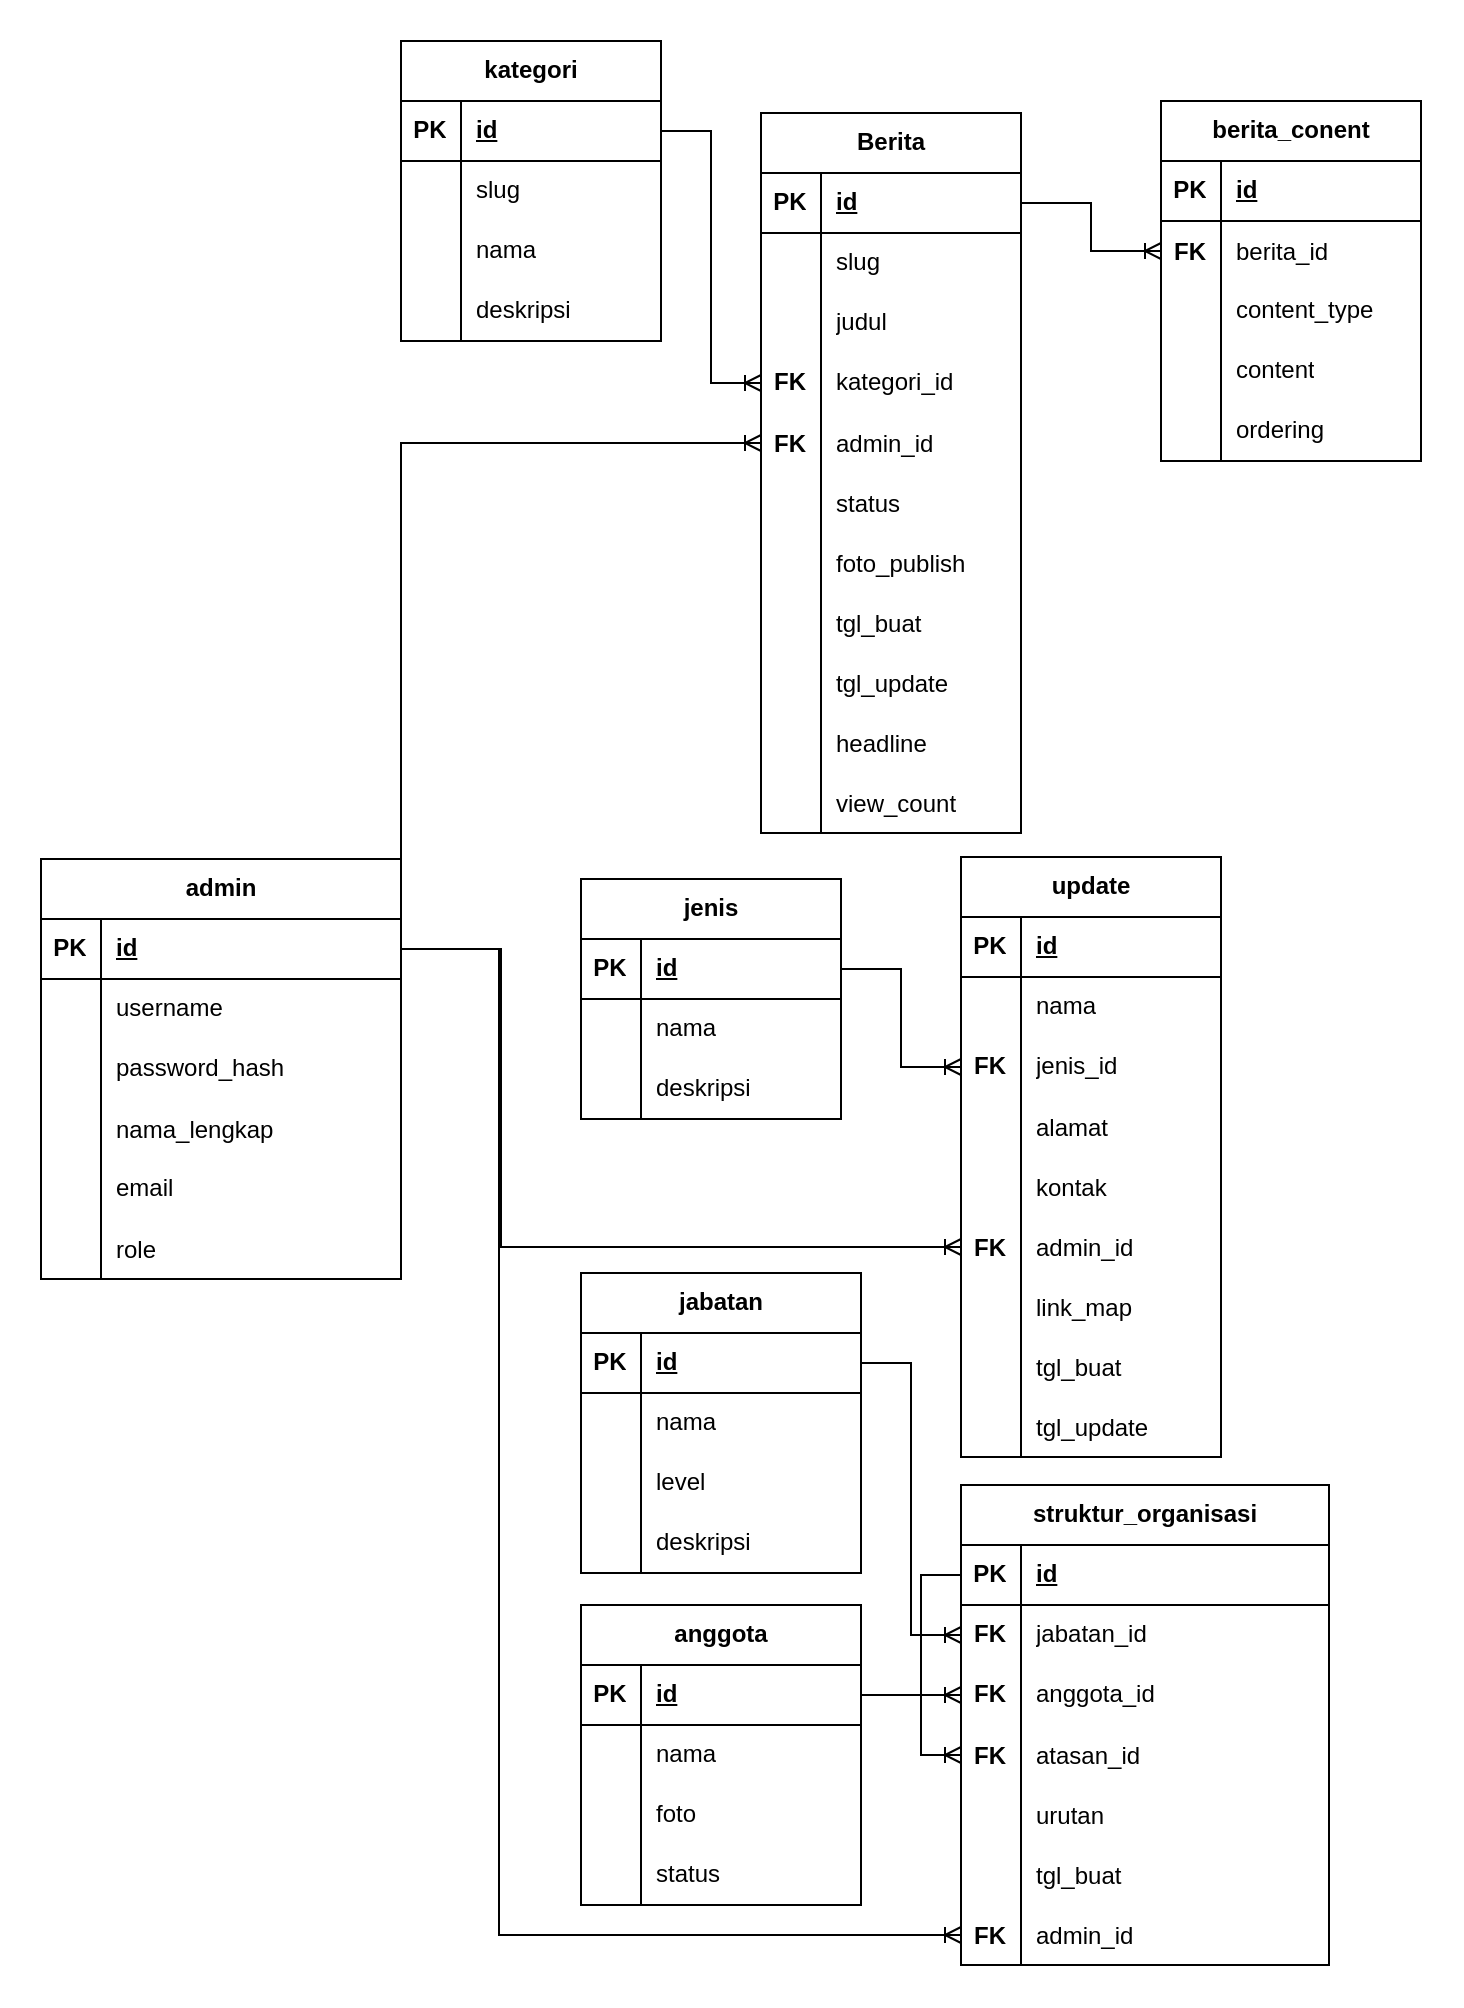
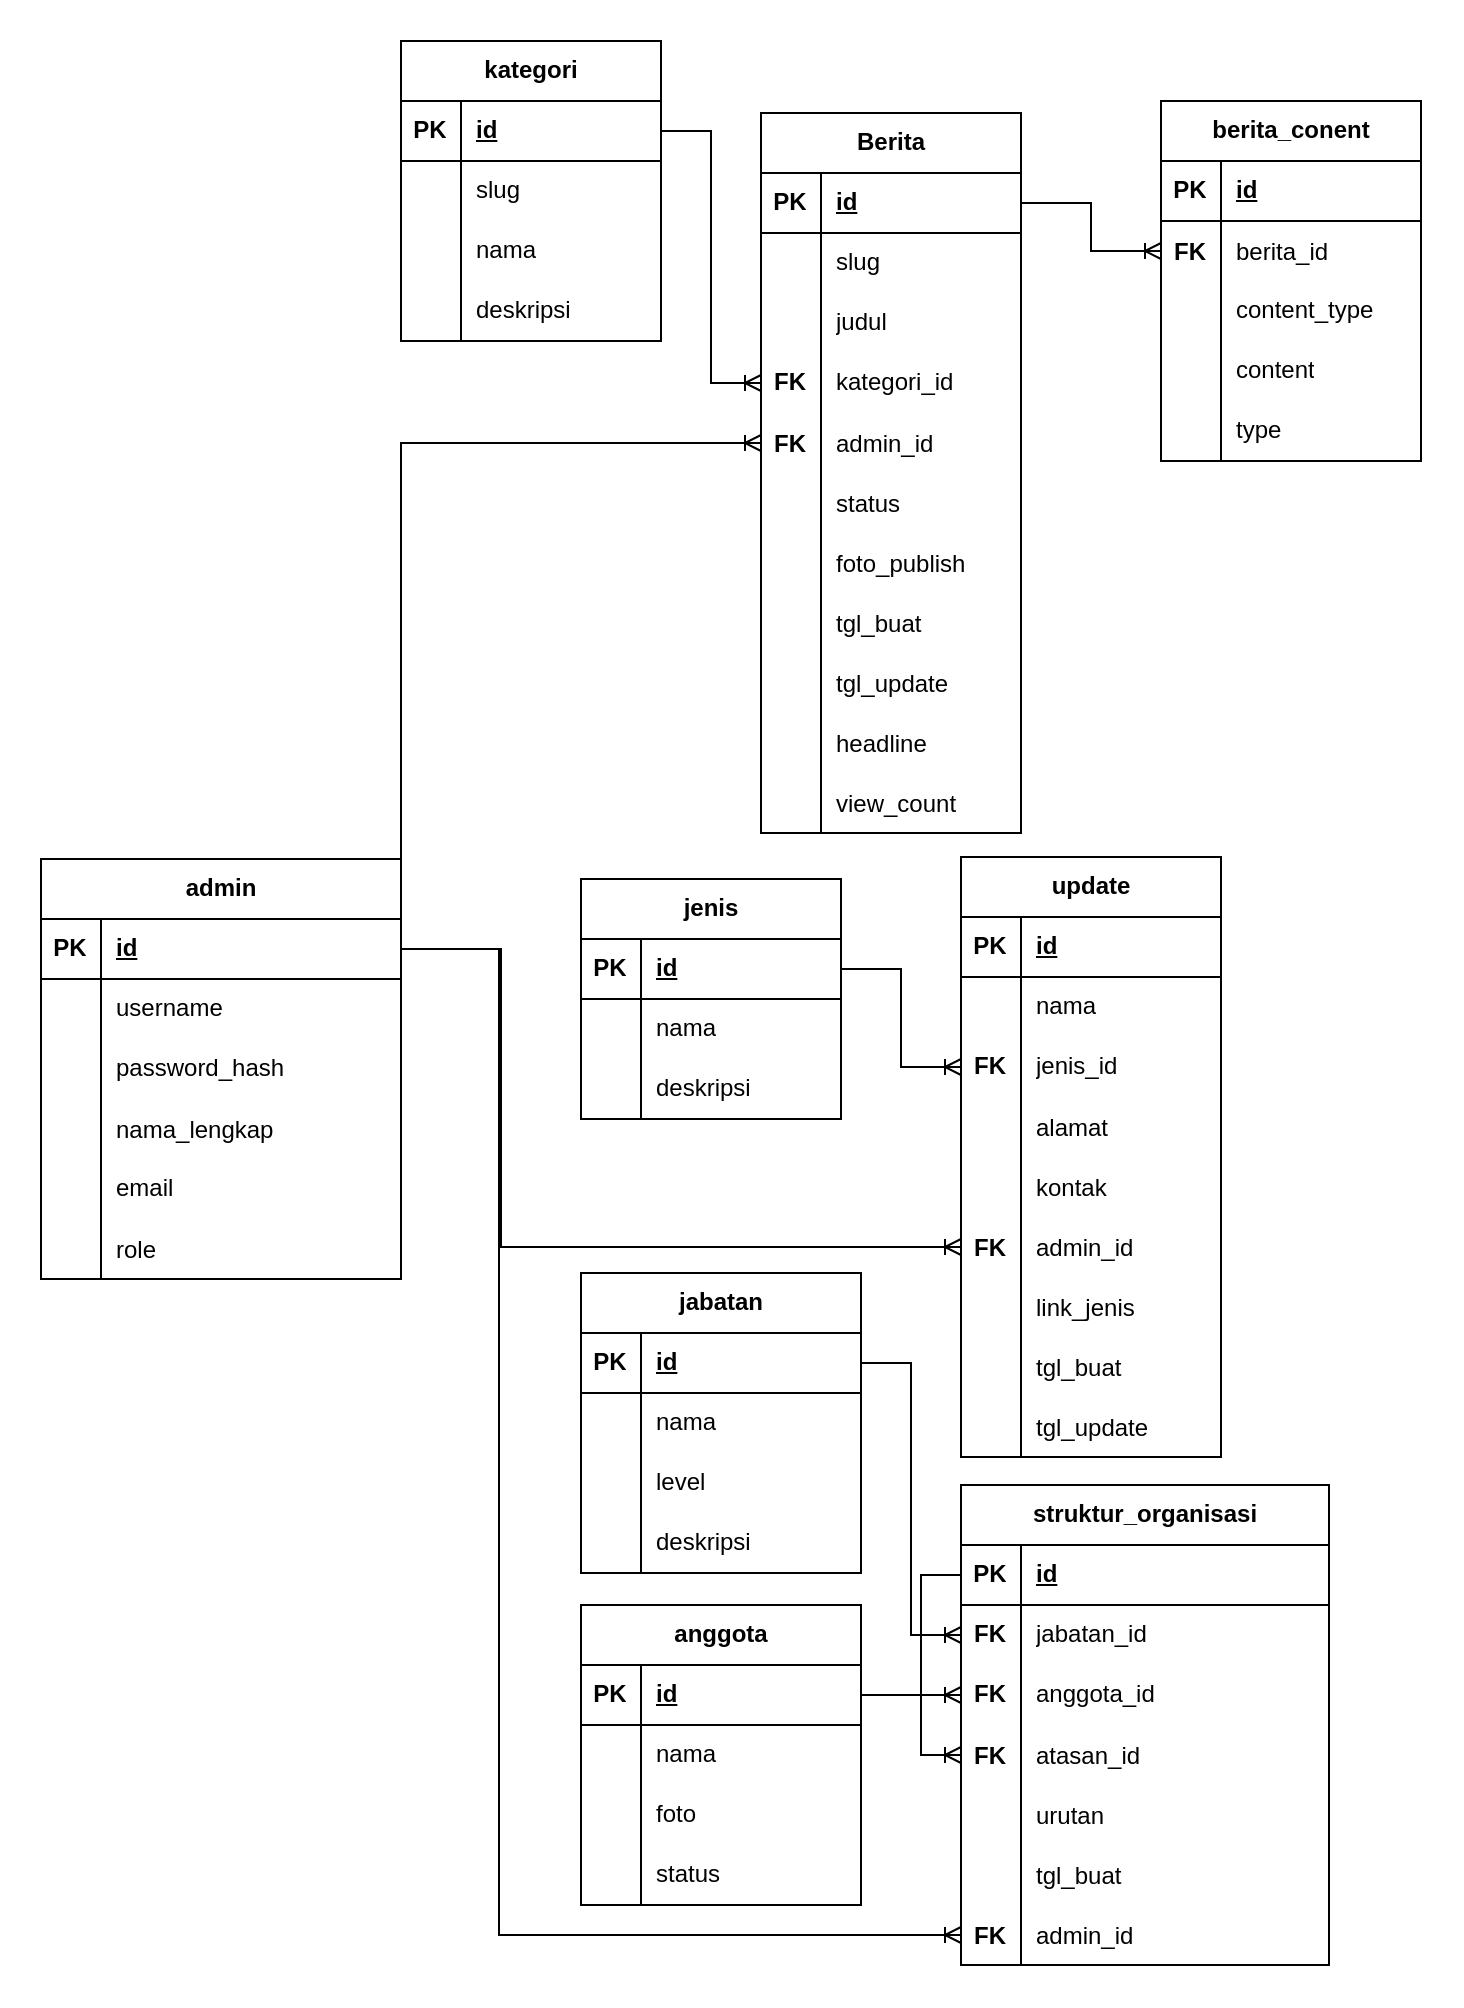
(1288, 431) -> (1264, 431)
(1084, 1308) -> (1094, 1308)
